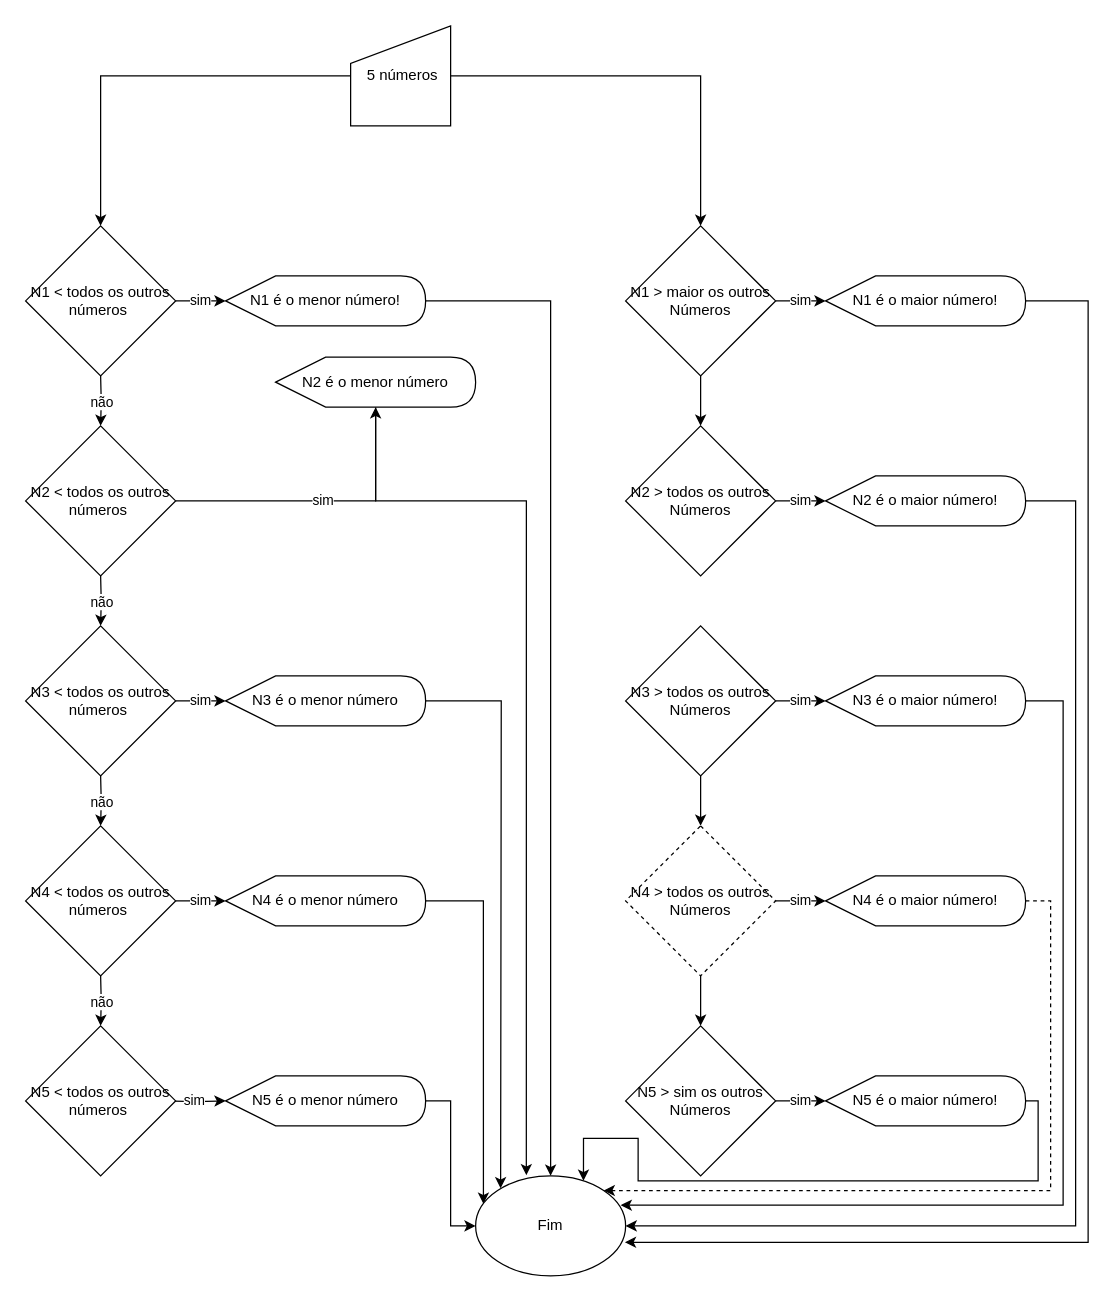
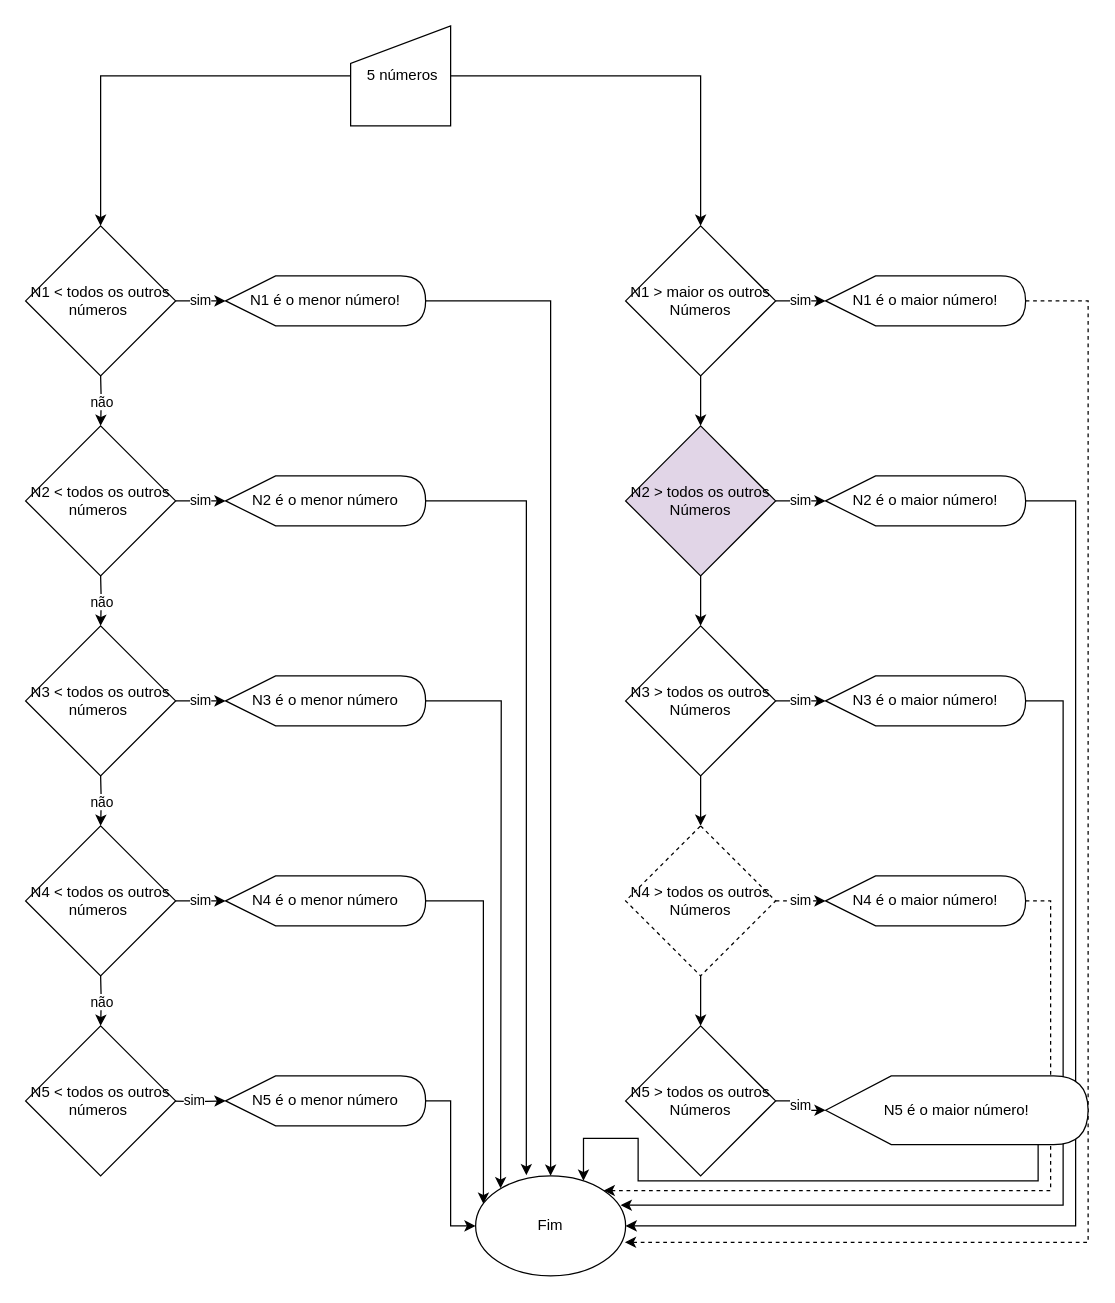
(376, 382) -> (326, 501)
(701, 501) -> (701, 501)
none -> (701, 597)
(1088, 671) -> (1088, 671)
(784, 901) -> (784, 901)
(701, 1101) -> (701, 1101)
(926, 1101) -> (957, 1110)
